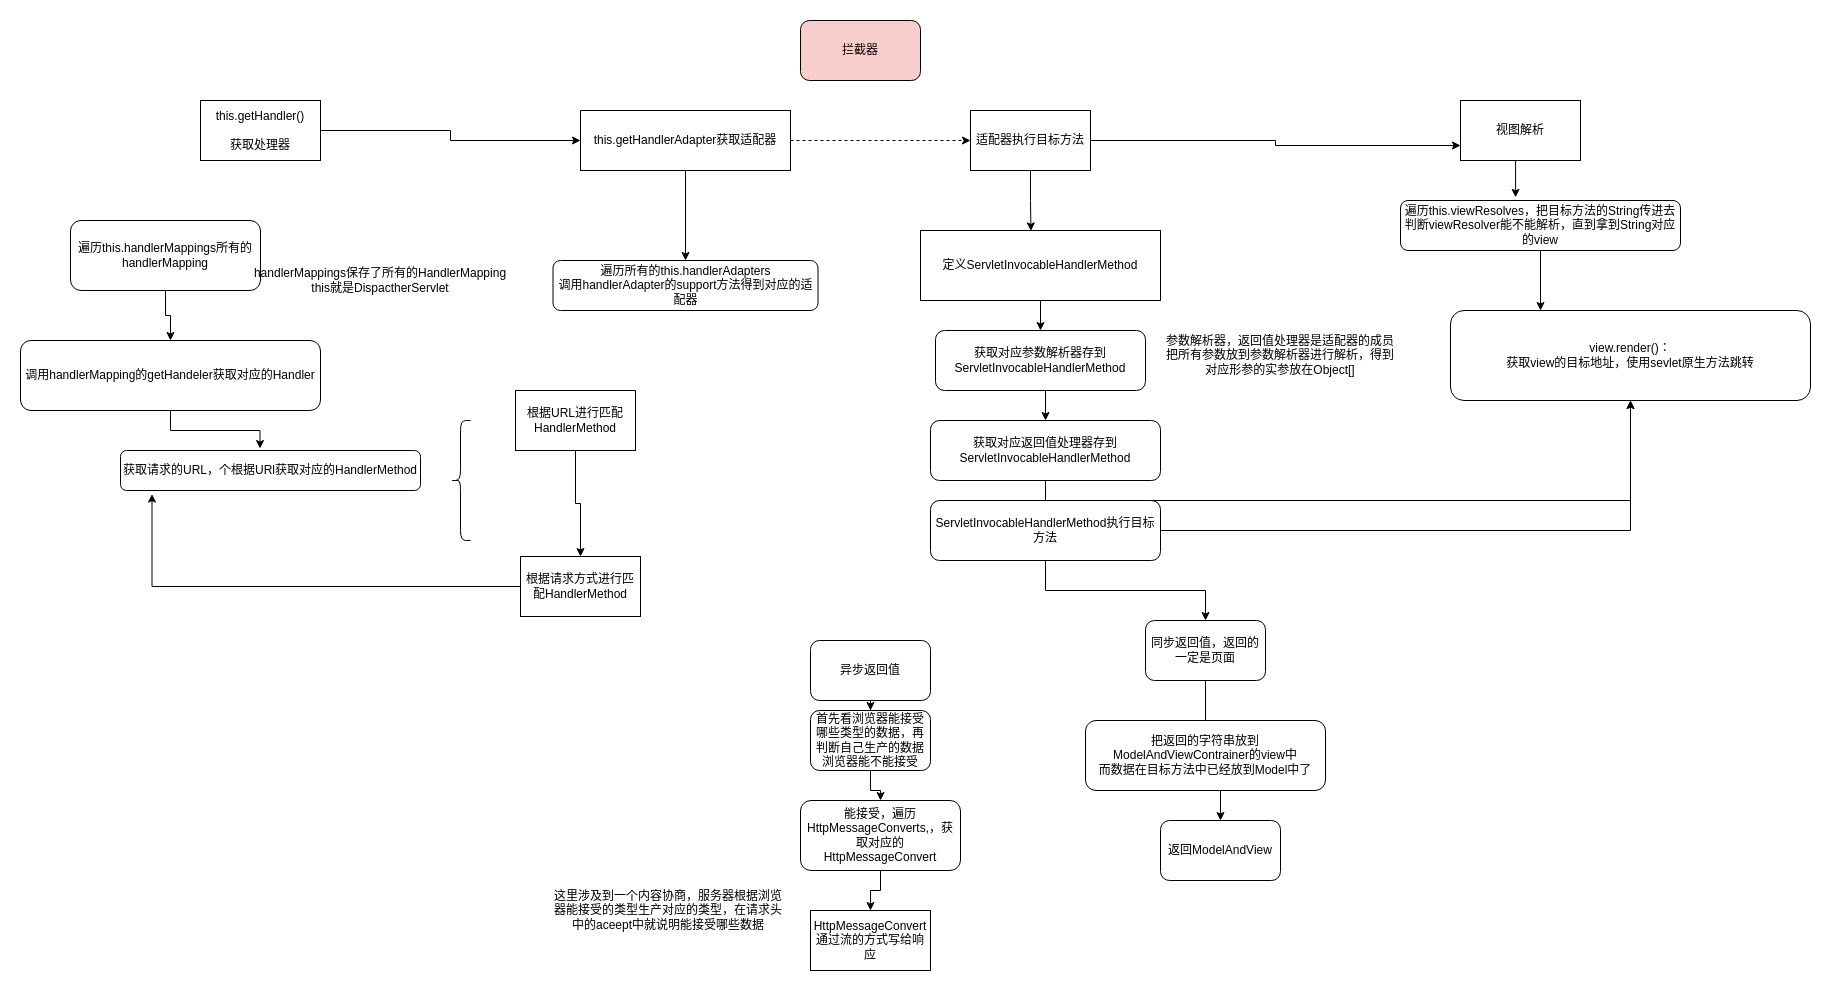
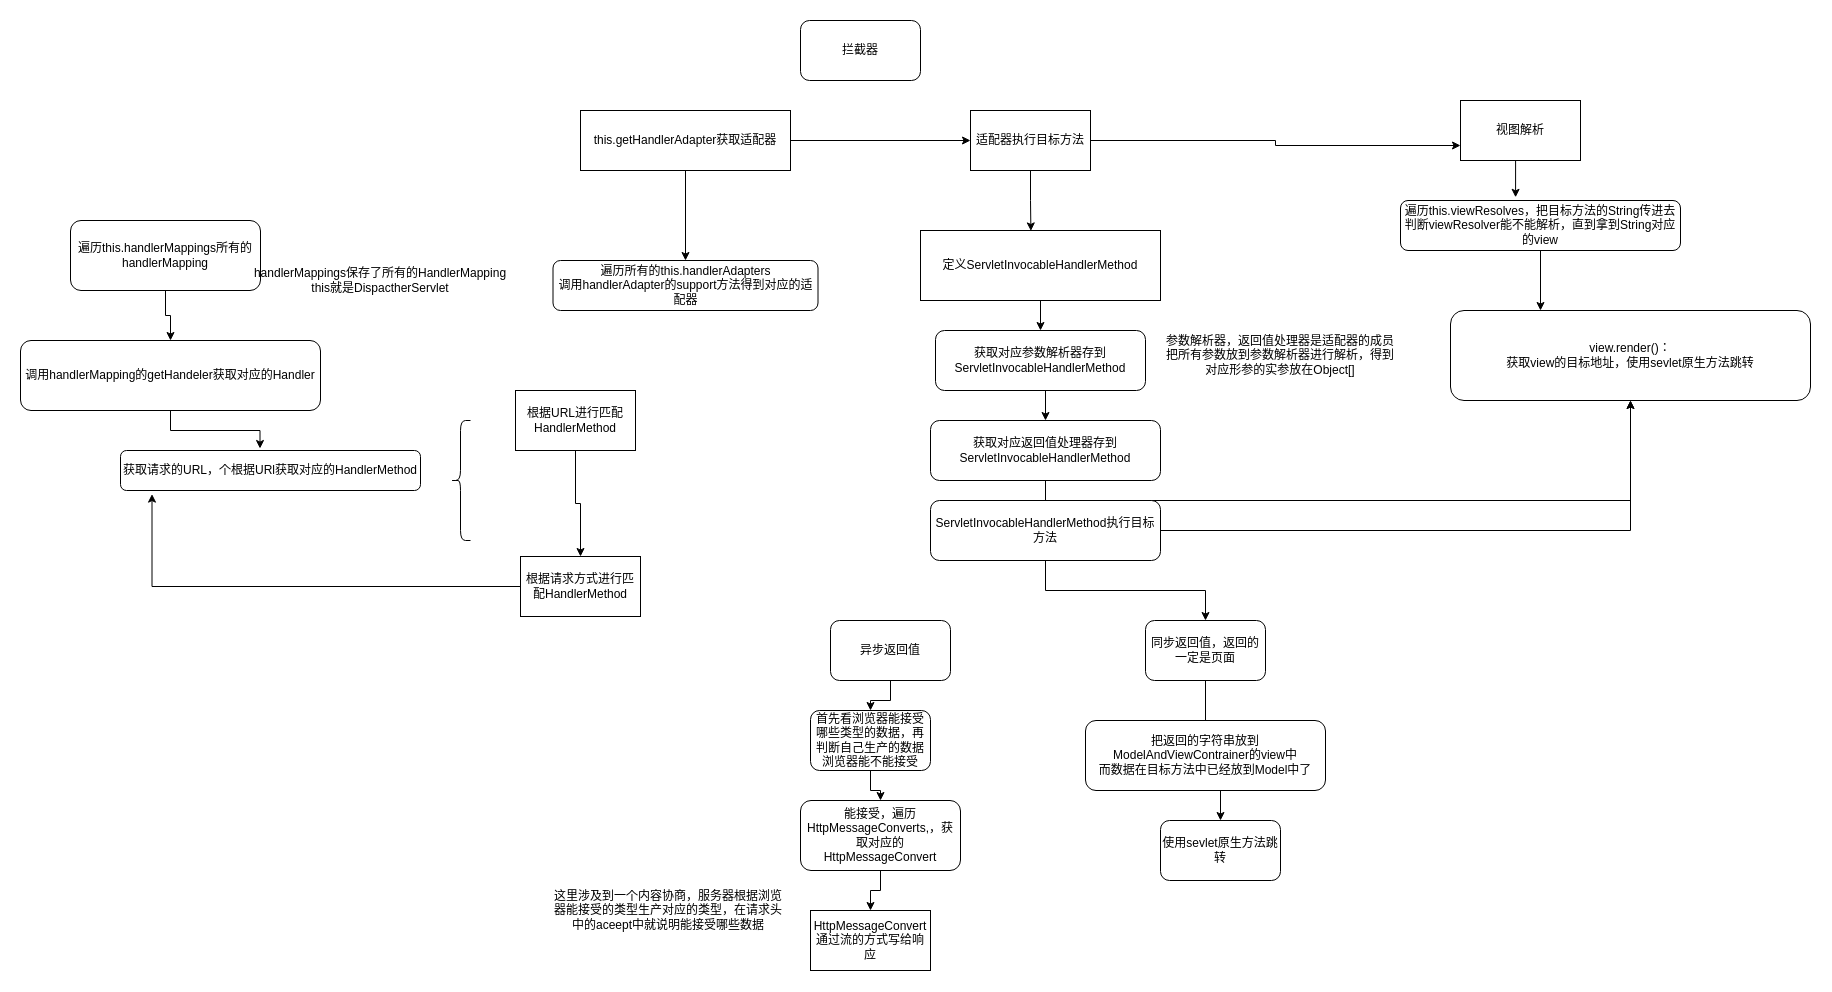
(861, 51) -> (861, 51)
(261, 131) -> none
(451, 132) -> none
(878, 141) -> (878, 141)
(871, 671) -> (891, 651)
(1221, 851) -> (1221, 851)
